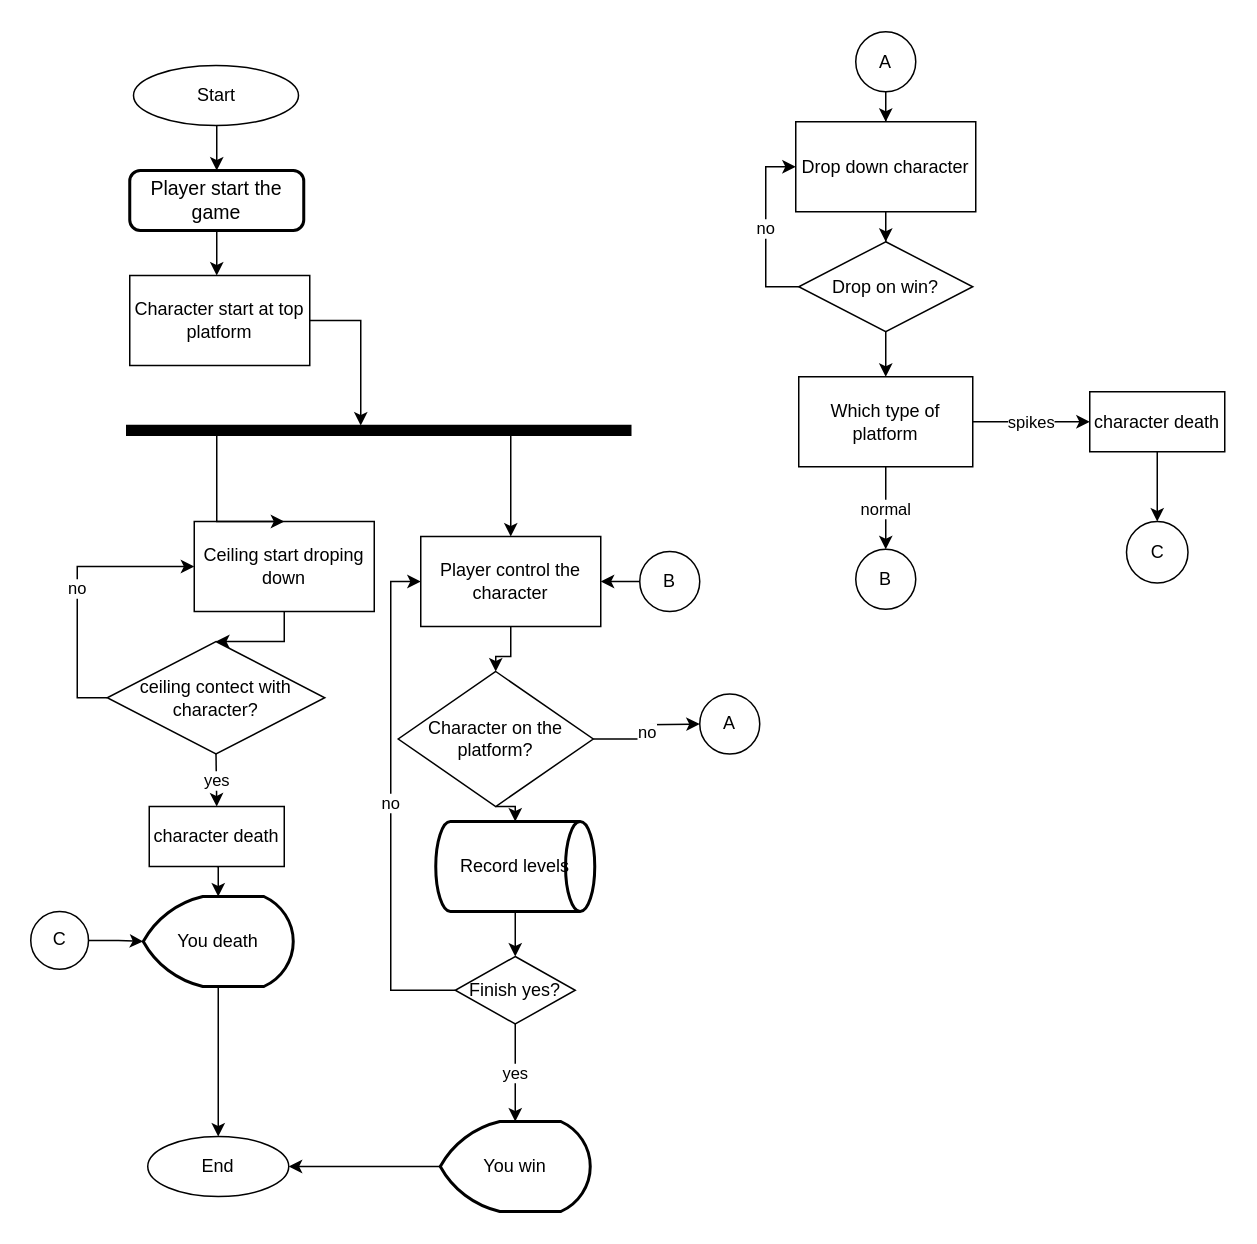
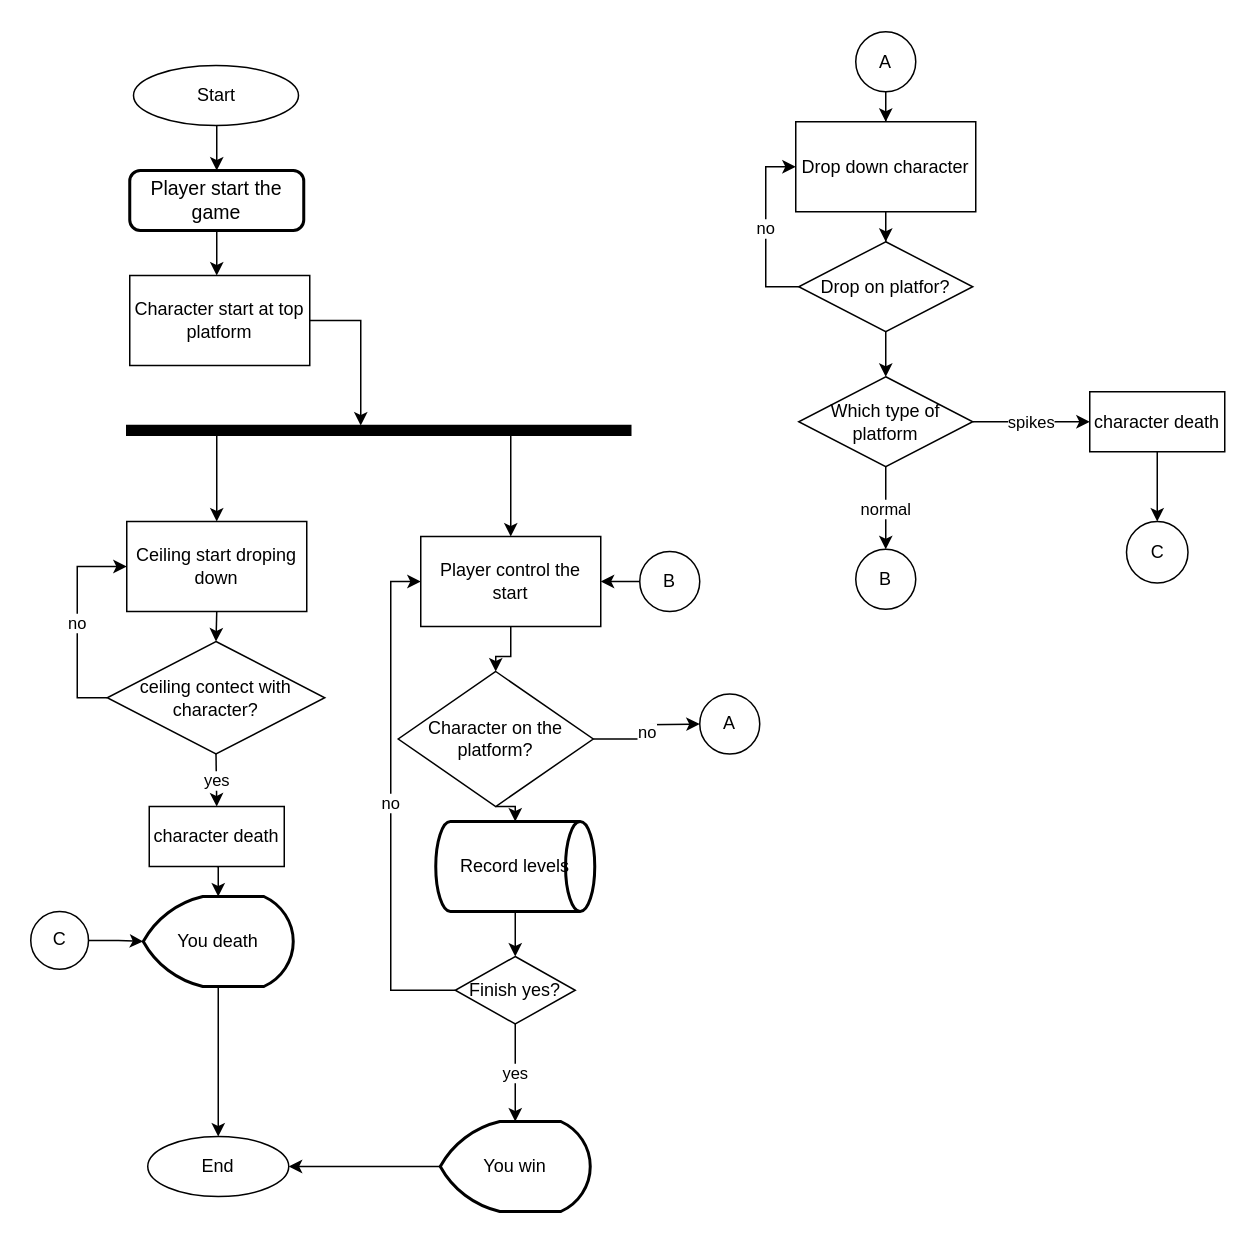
(886, 287) -> (886, 287)
(886, 422) -> (886, 422)
(284, 566) -> (217, 566)
(511, 581) -> (511, 581)
